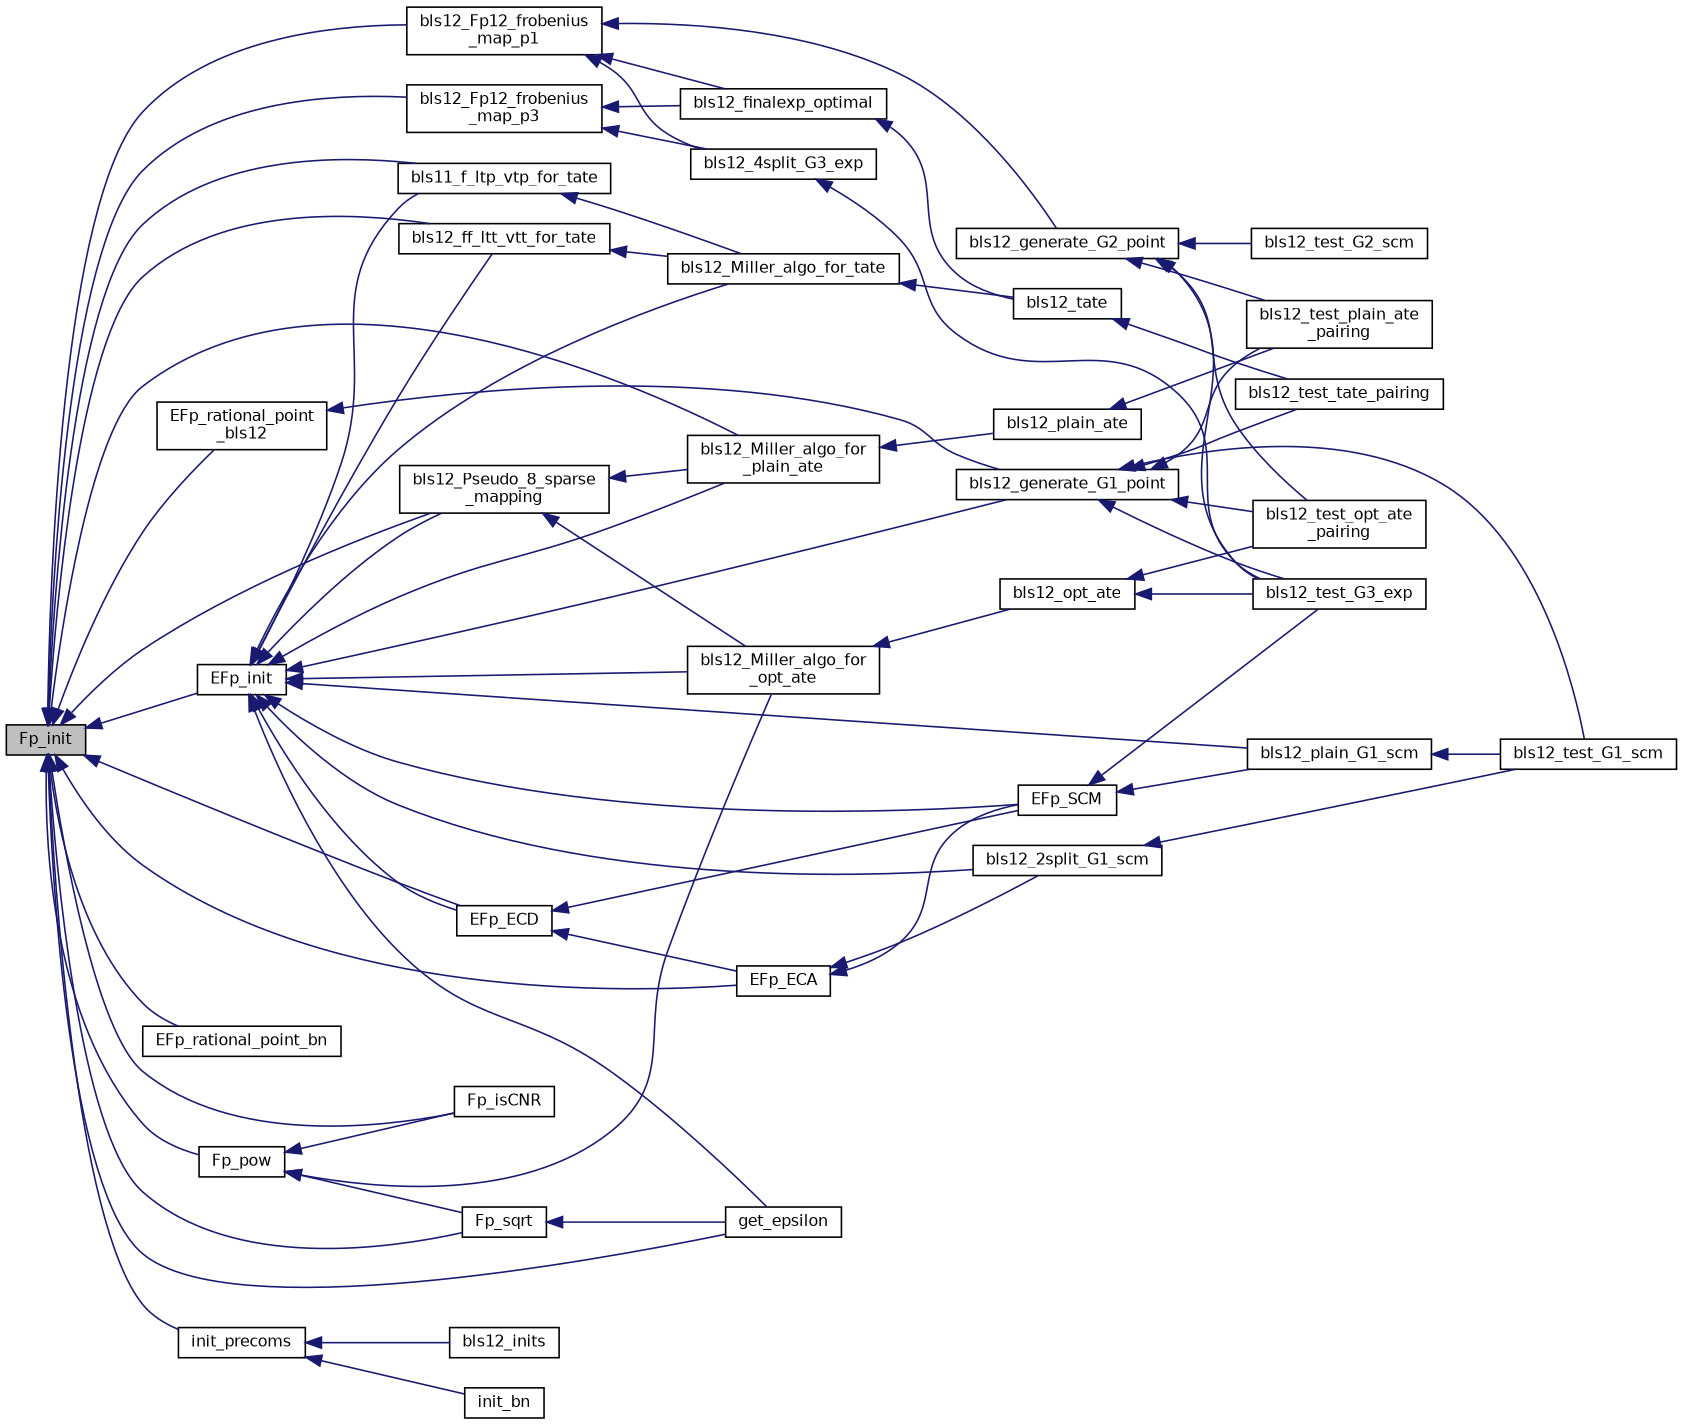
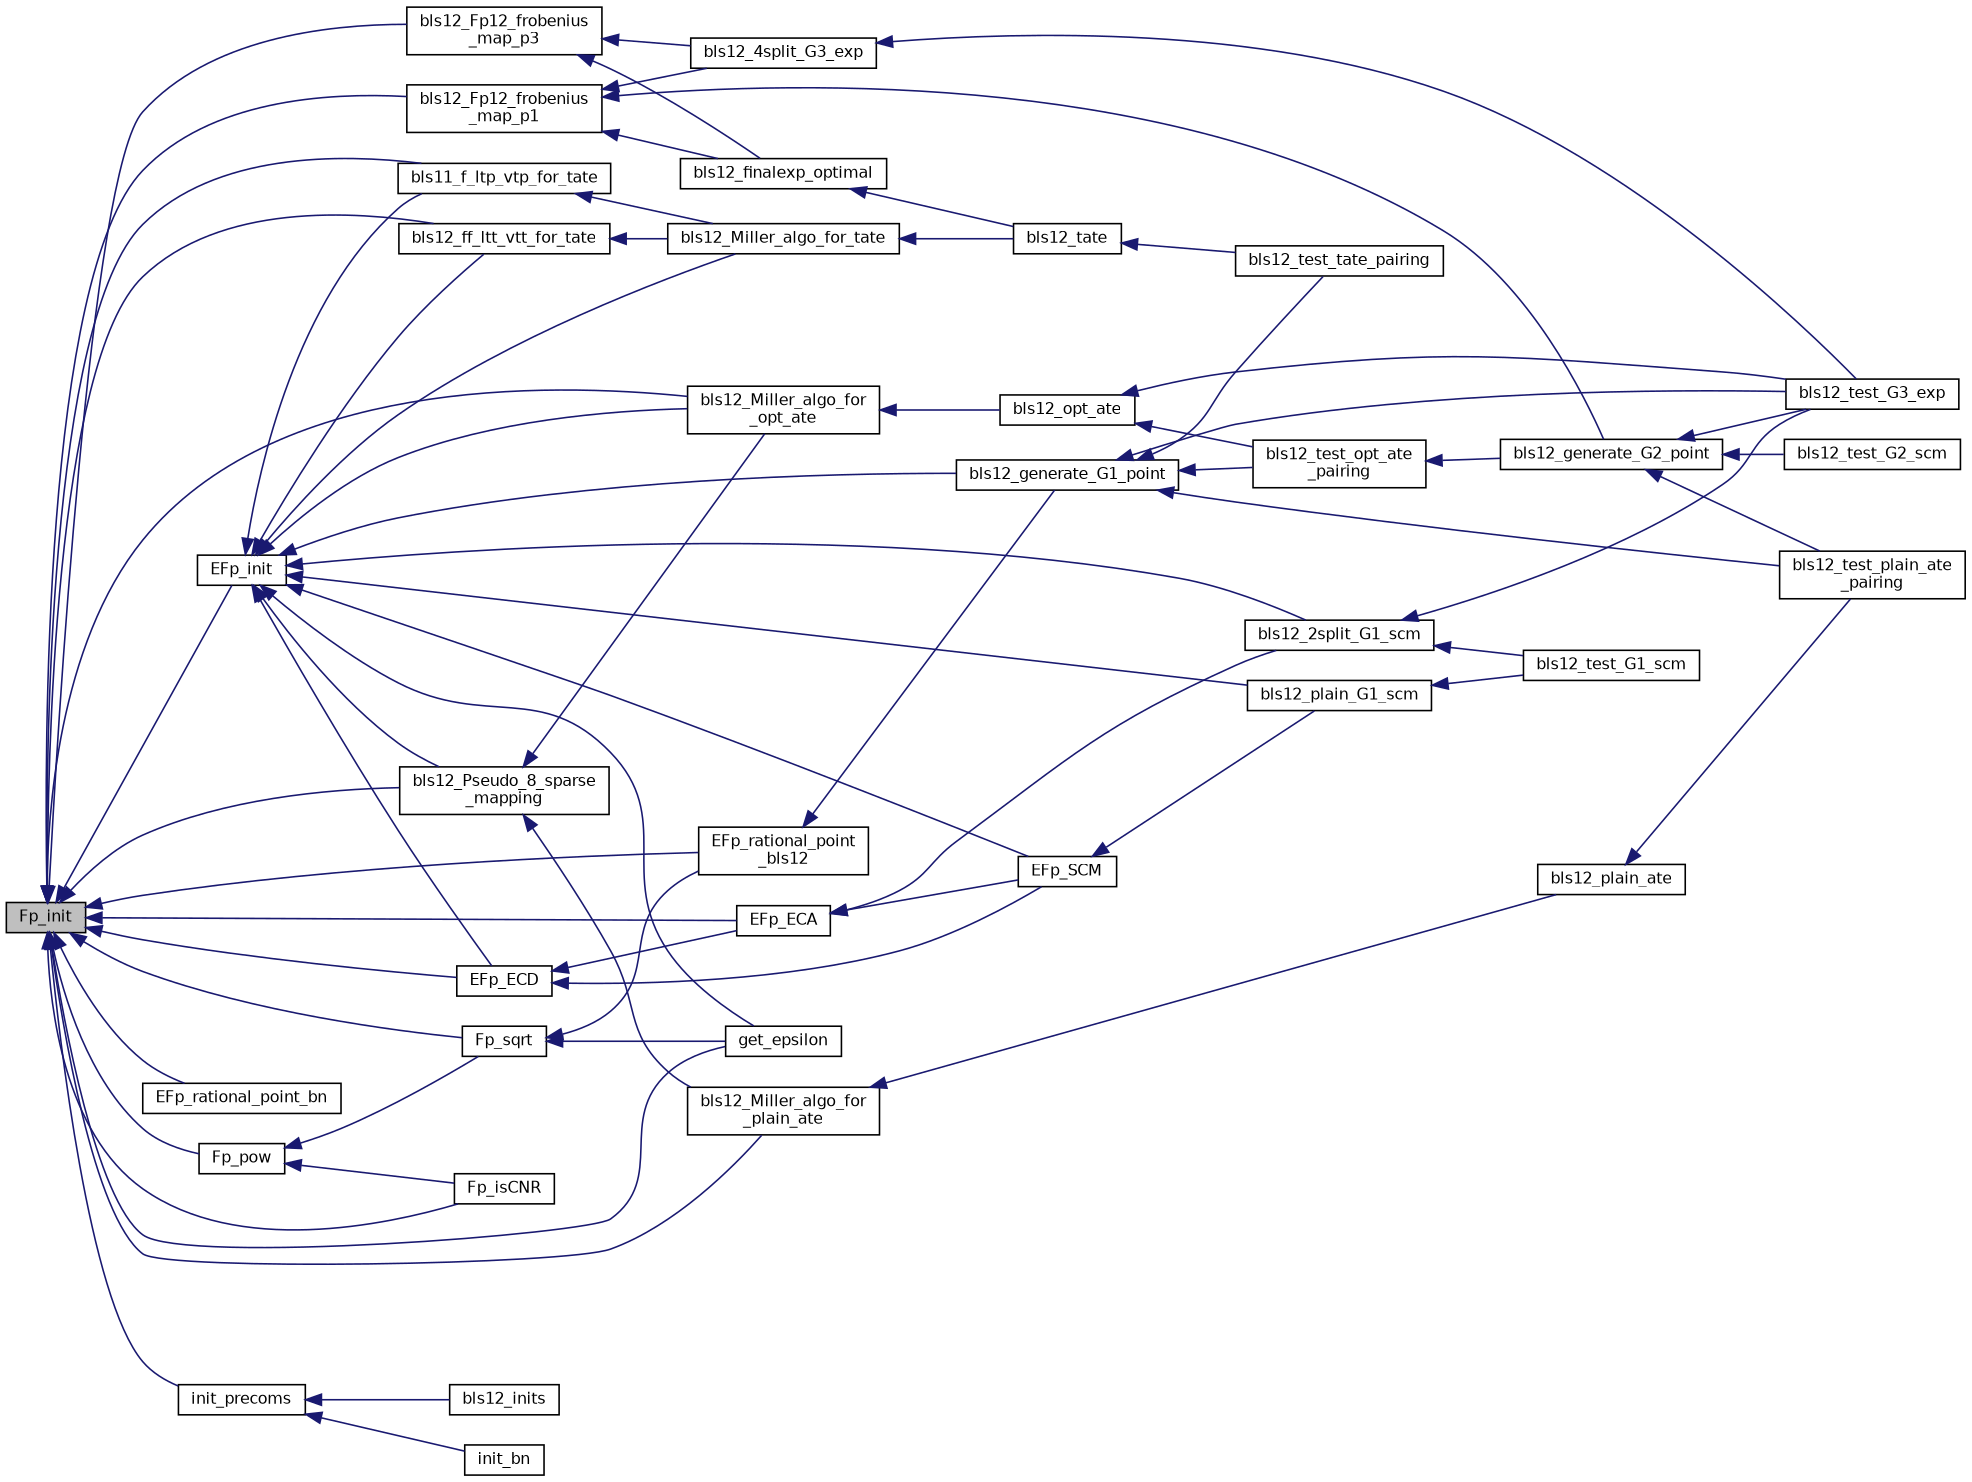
(1223, 399) -> (1471, 459)
(1435, 481) -> none
(500, 561) -> none
(1210, 692) -> (1629, 537)
none -> (637, 965)
(650, 1070) -> (227, 470)
